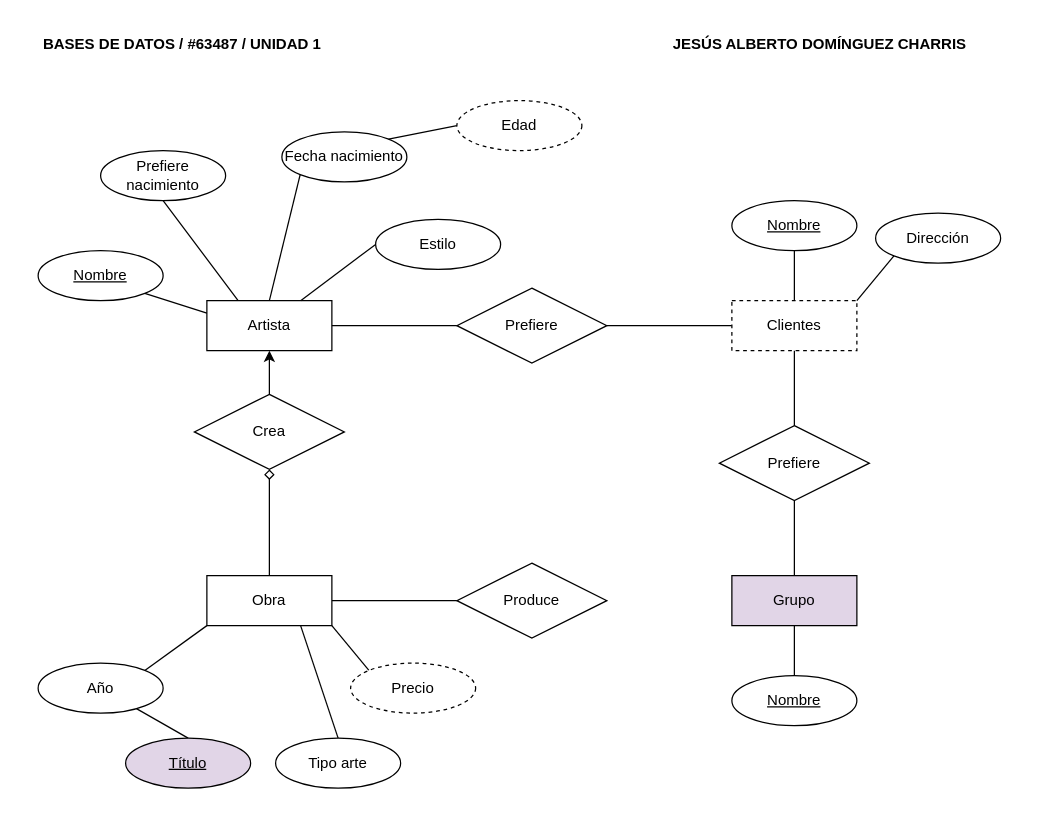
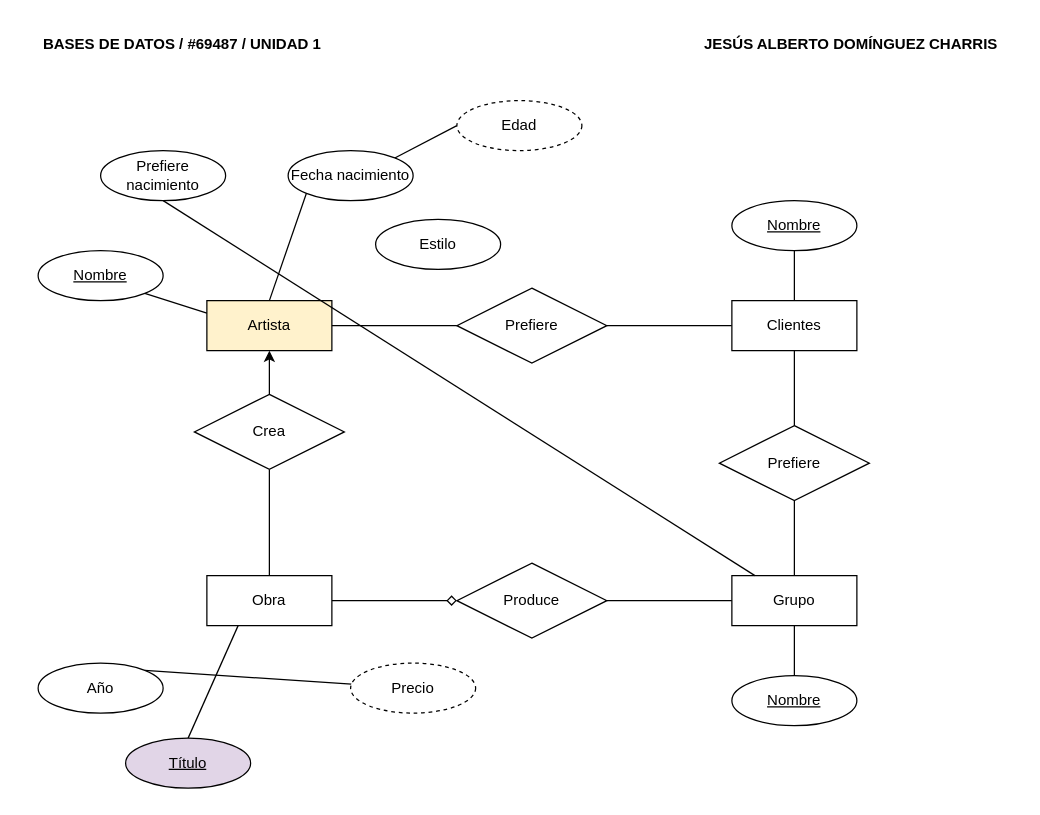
(183, 44) -> (183, 44)
(819, 44) -> (851, 44)
(344, 157) -> (351, 176)
(938, 238) -> none
(200, 250) -> (558, 451)
(339, 272) -> none
(875, 278) -> none
(269, 326) -> (269, 326)
(794, 326) -> (794, 326)
(269, 480) -> (269, 475)
(451, 601) -> (446, 601)
none -> (669, 601)
(794, 601) -> (794, 601)
(176, 648) -> (248, 677)
(350, 648) -> none
(320, 684) -> none
(163, 724) -> (213, 682)
(338, 763) -> none
